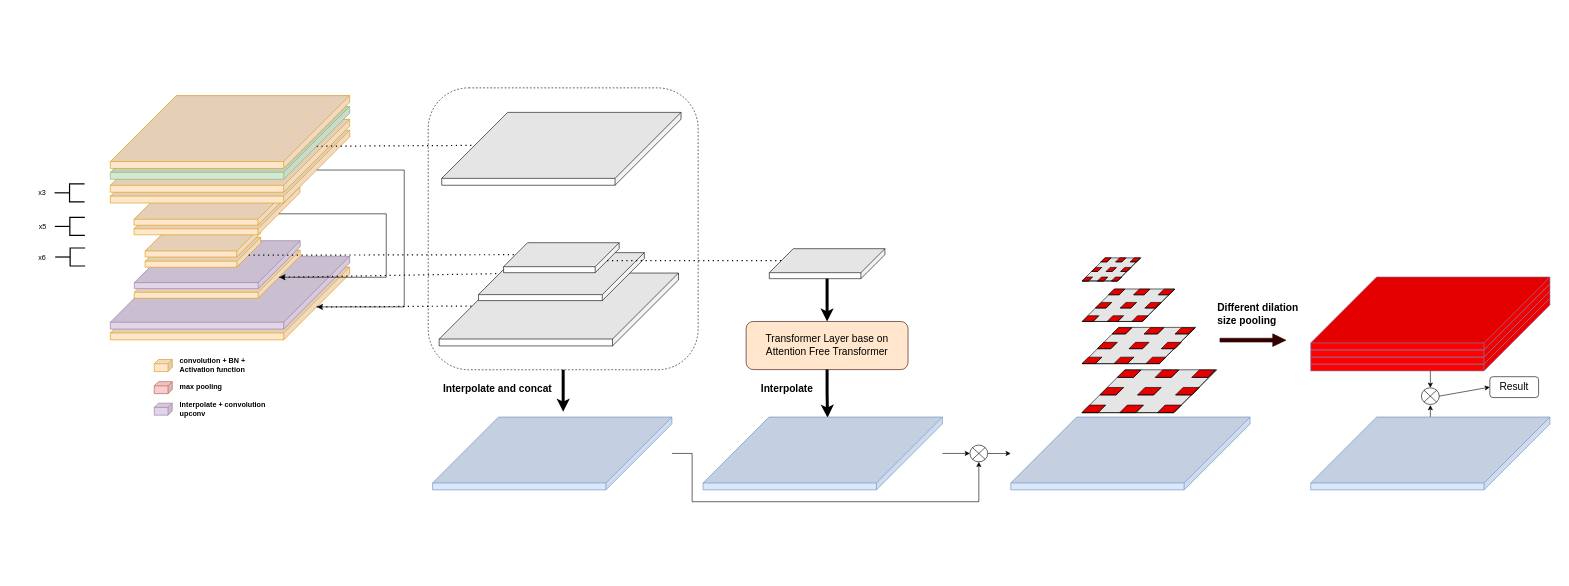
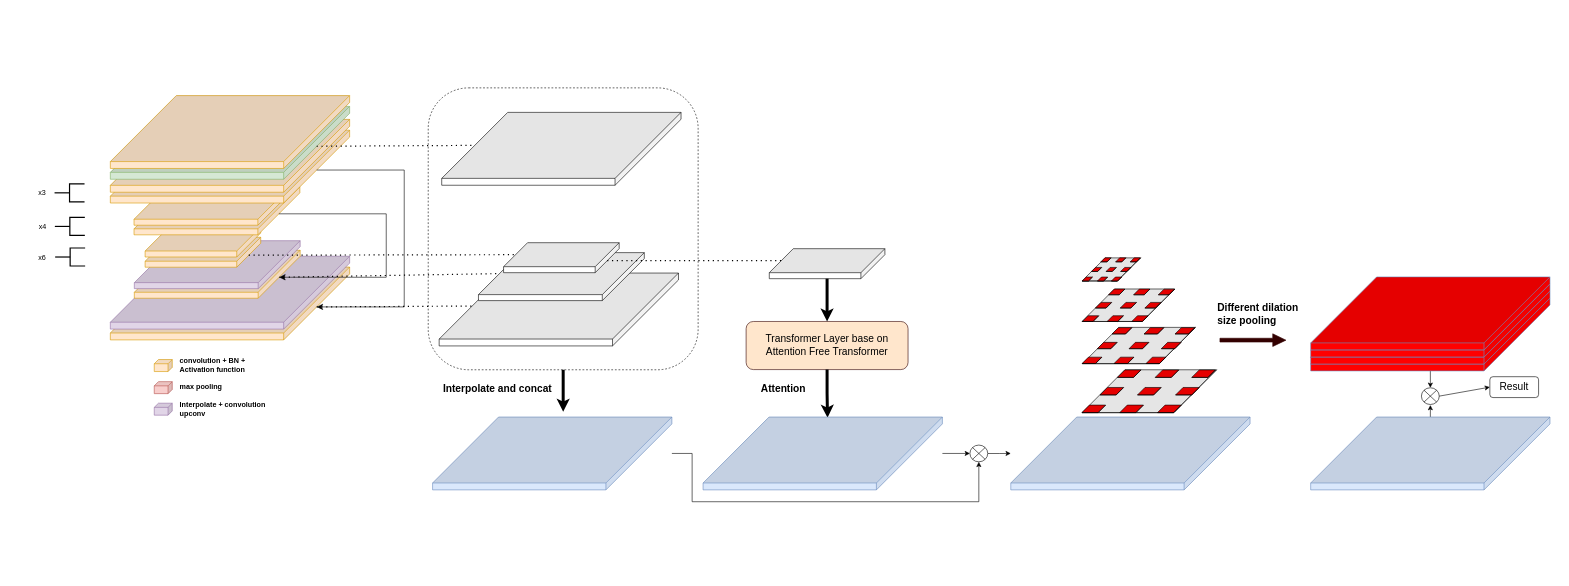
(43, 227) -> (43, 227)
(782, 389) -> (778, 389)
